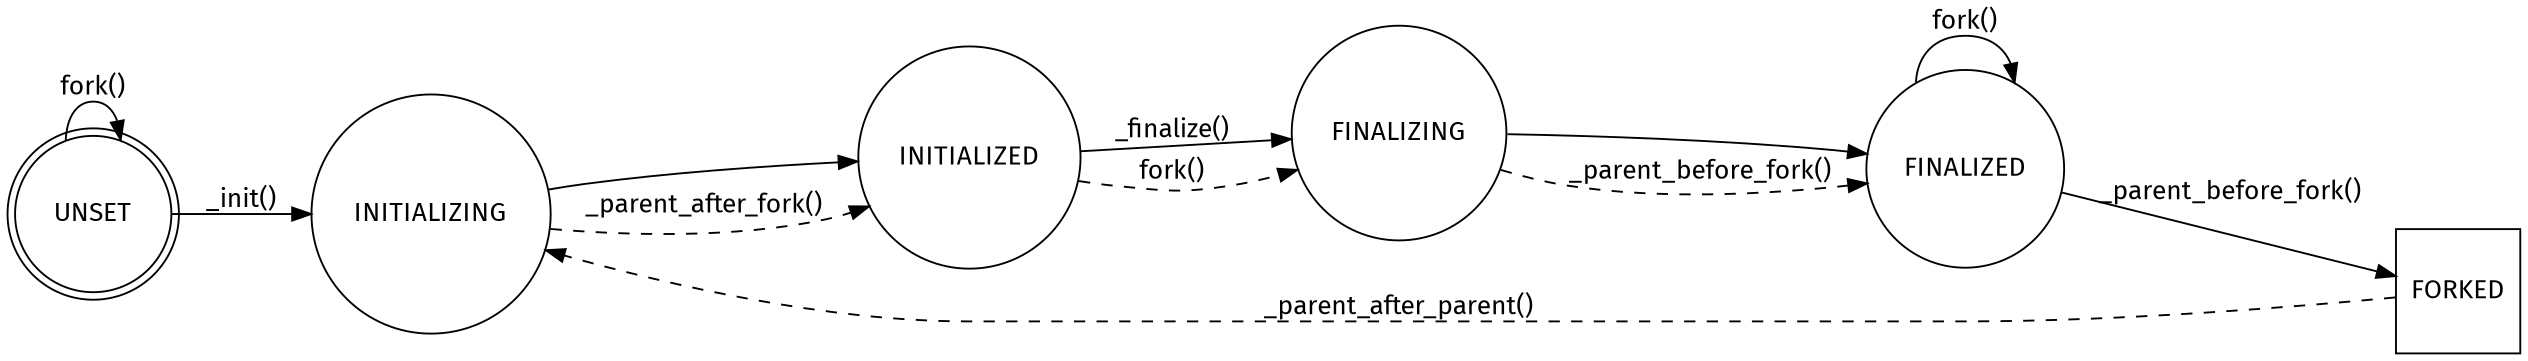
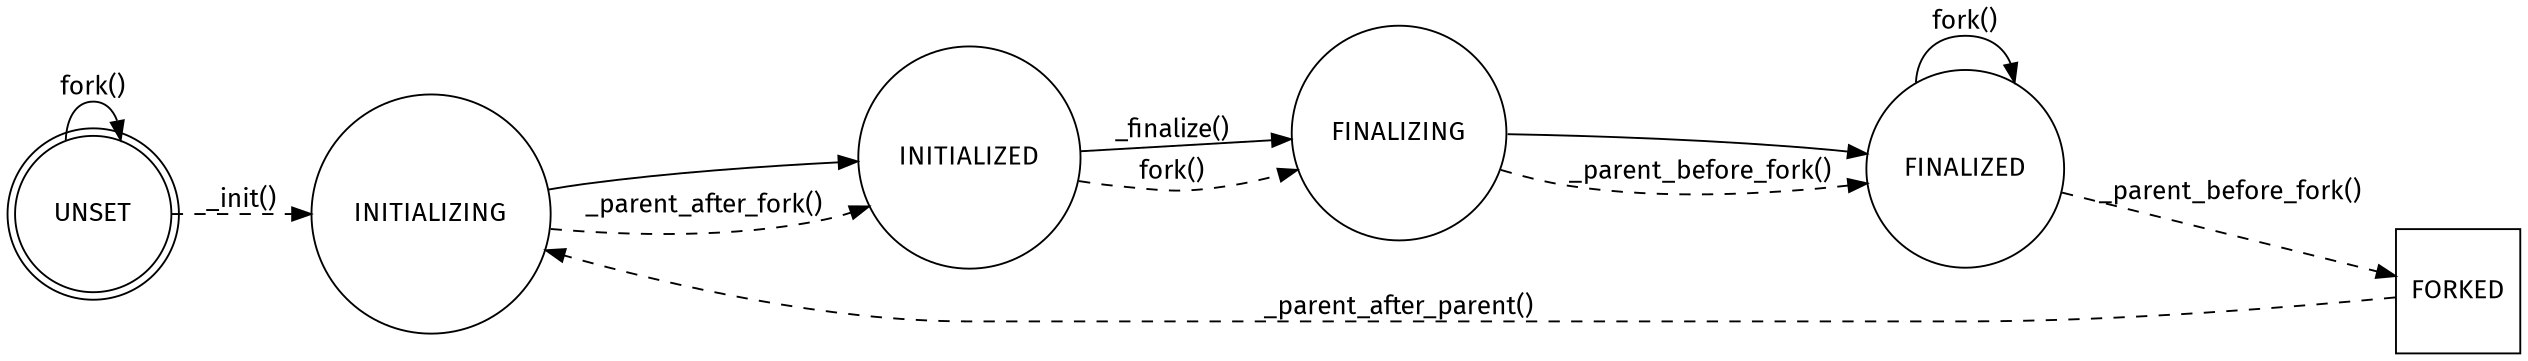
(232, 214) -> (232, 214)
(2220, 232) -> (2220, 232)
